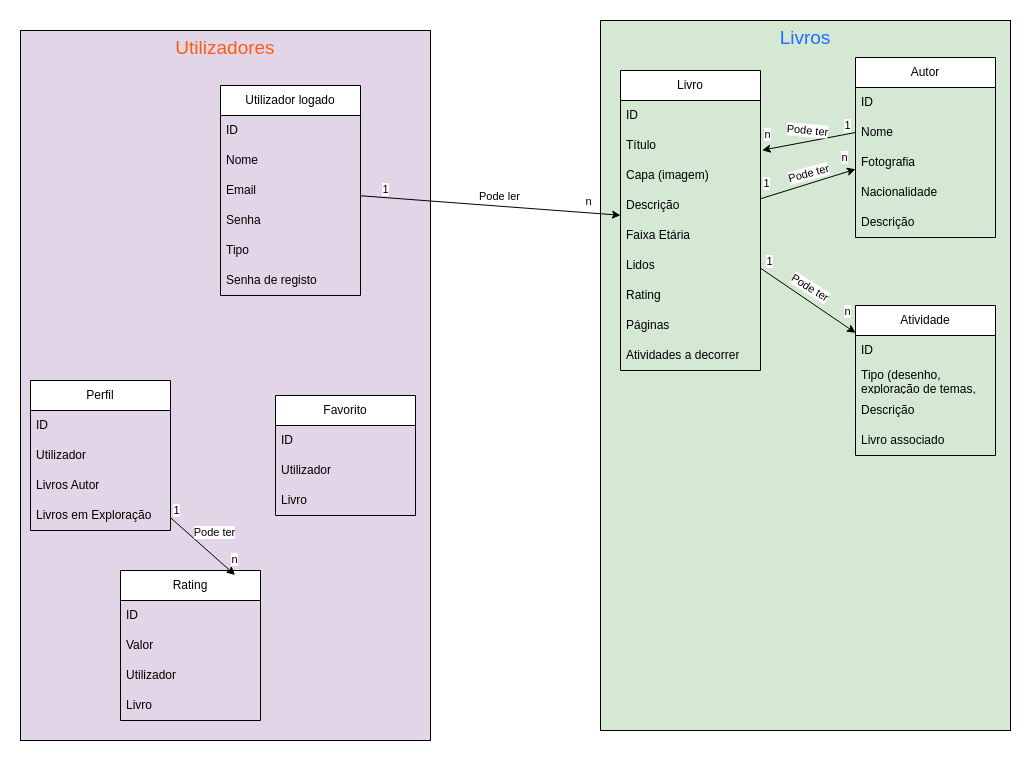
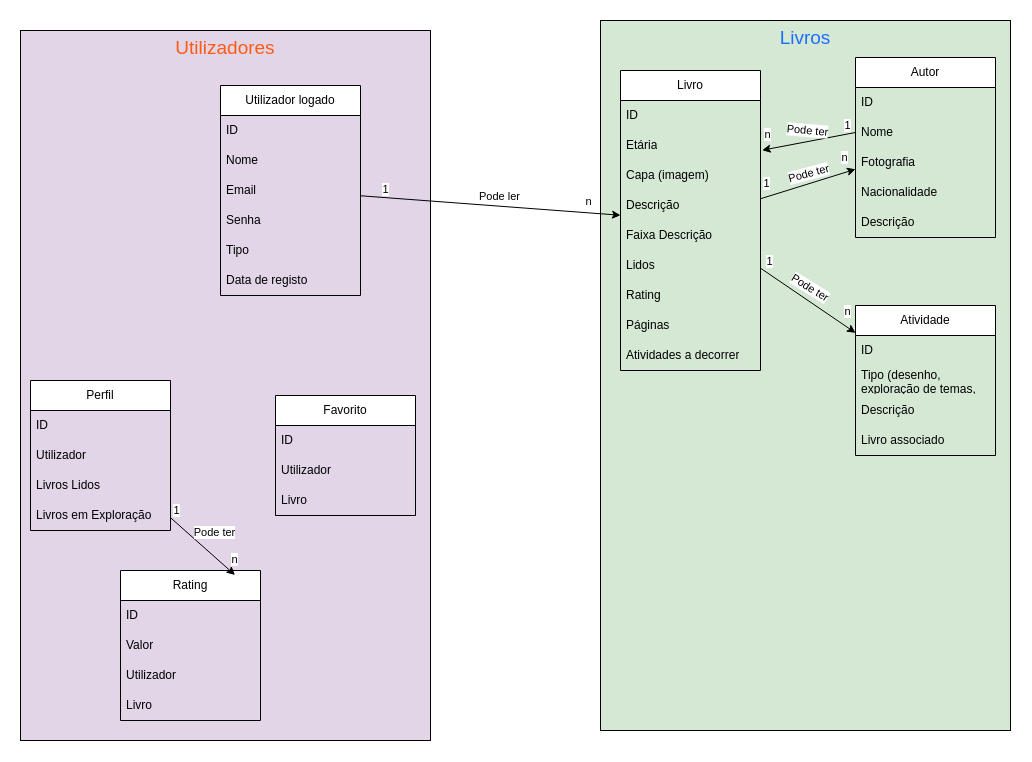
(645, 146) -> (645, 146)
(662, 236) -> (672, 236)
(276, 281) -> (272, 281)
(74, 486) -> (72, 486)
